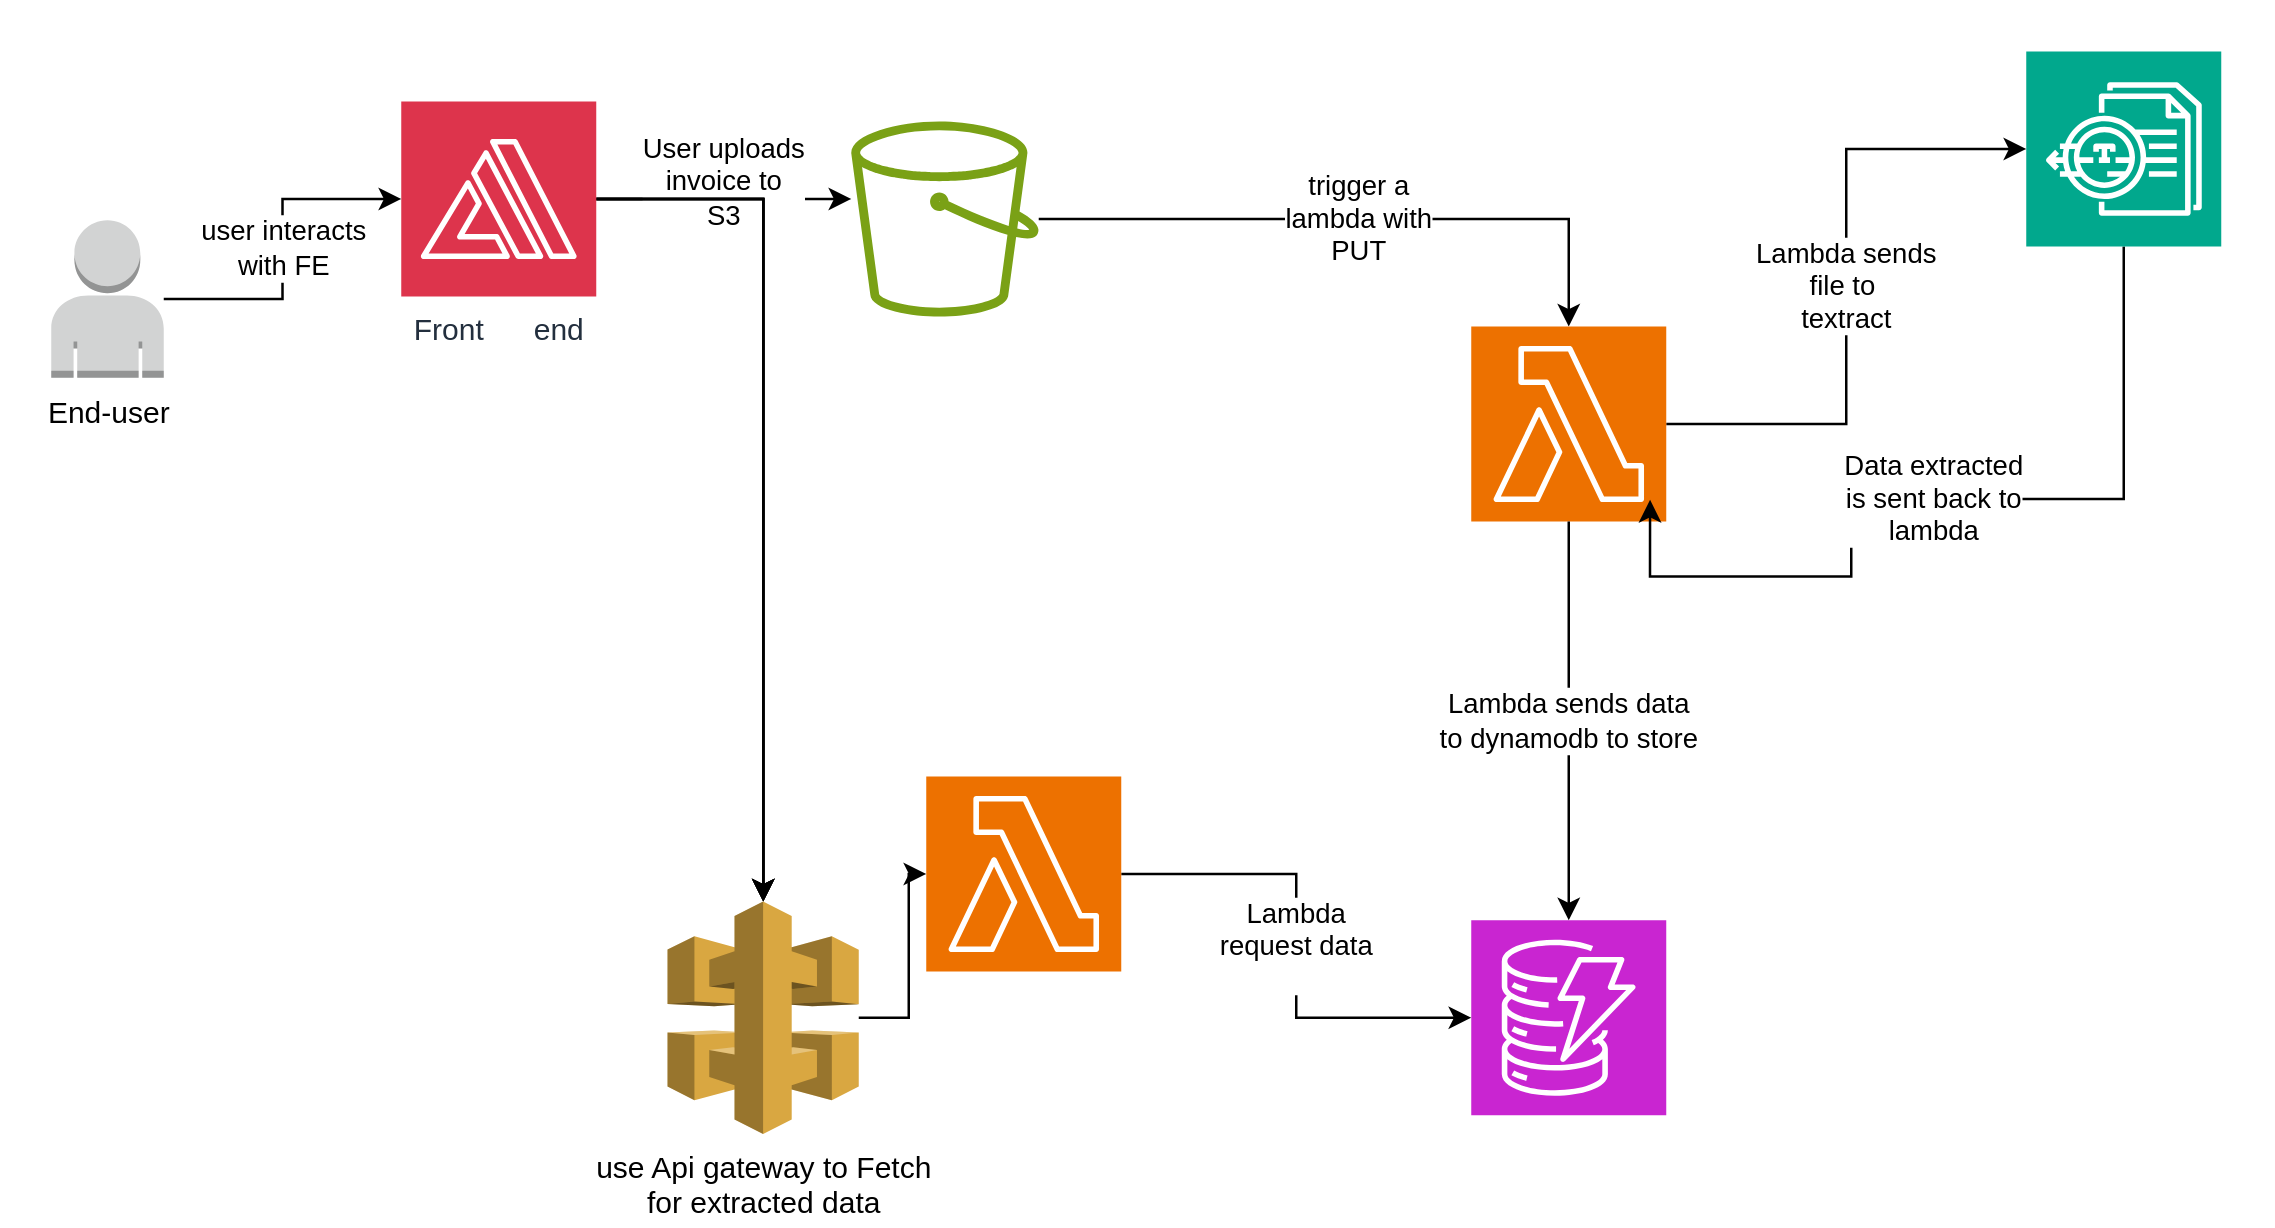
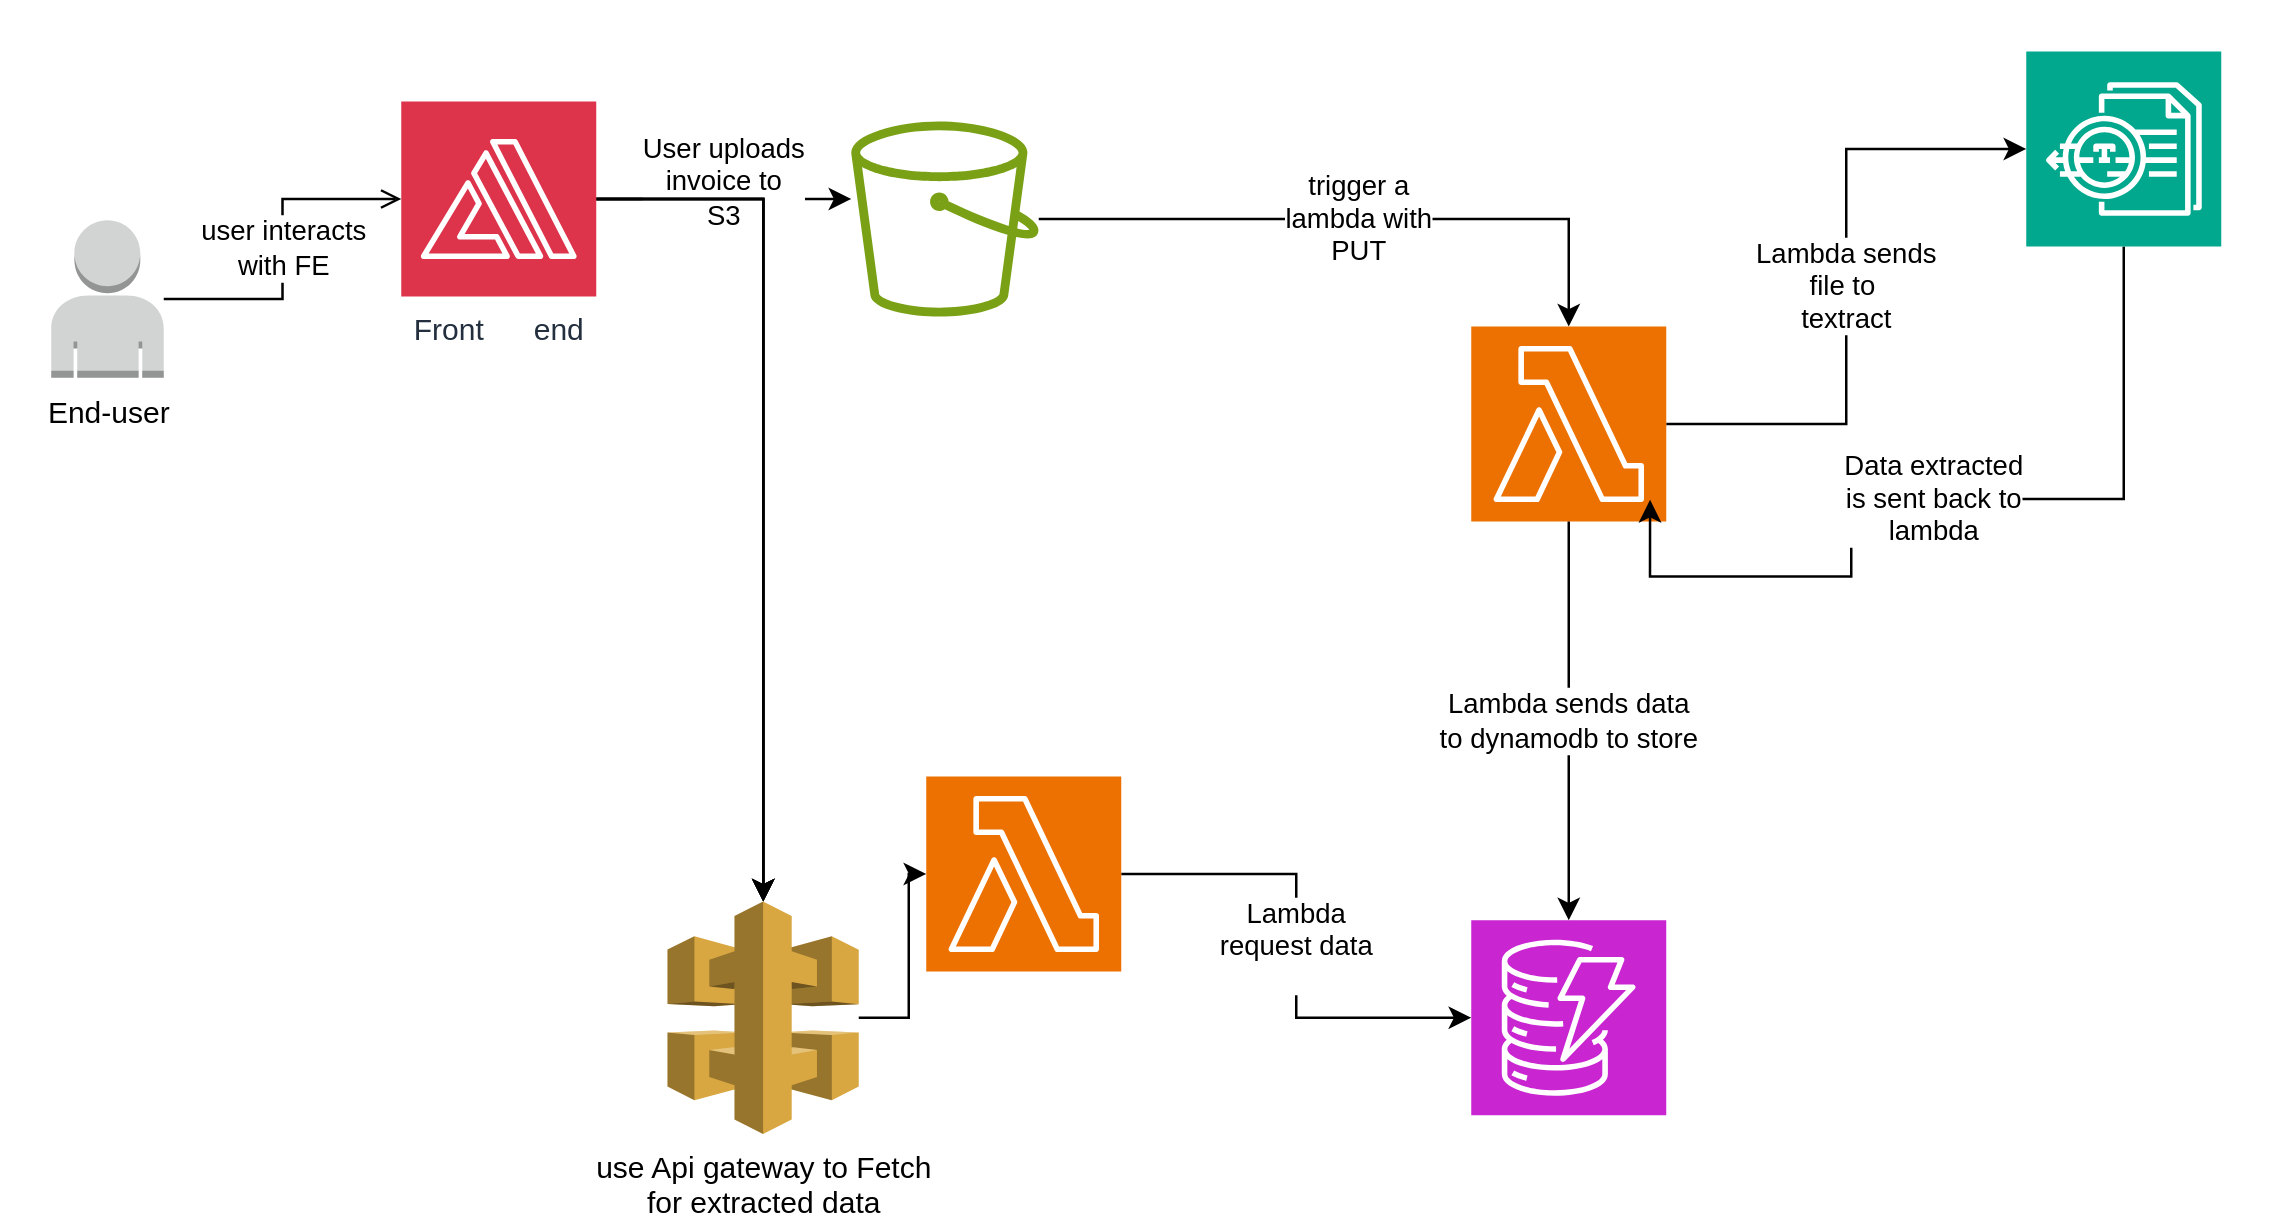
(383, 199) -> (387, 199)
